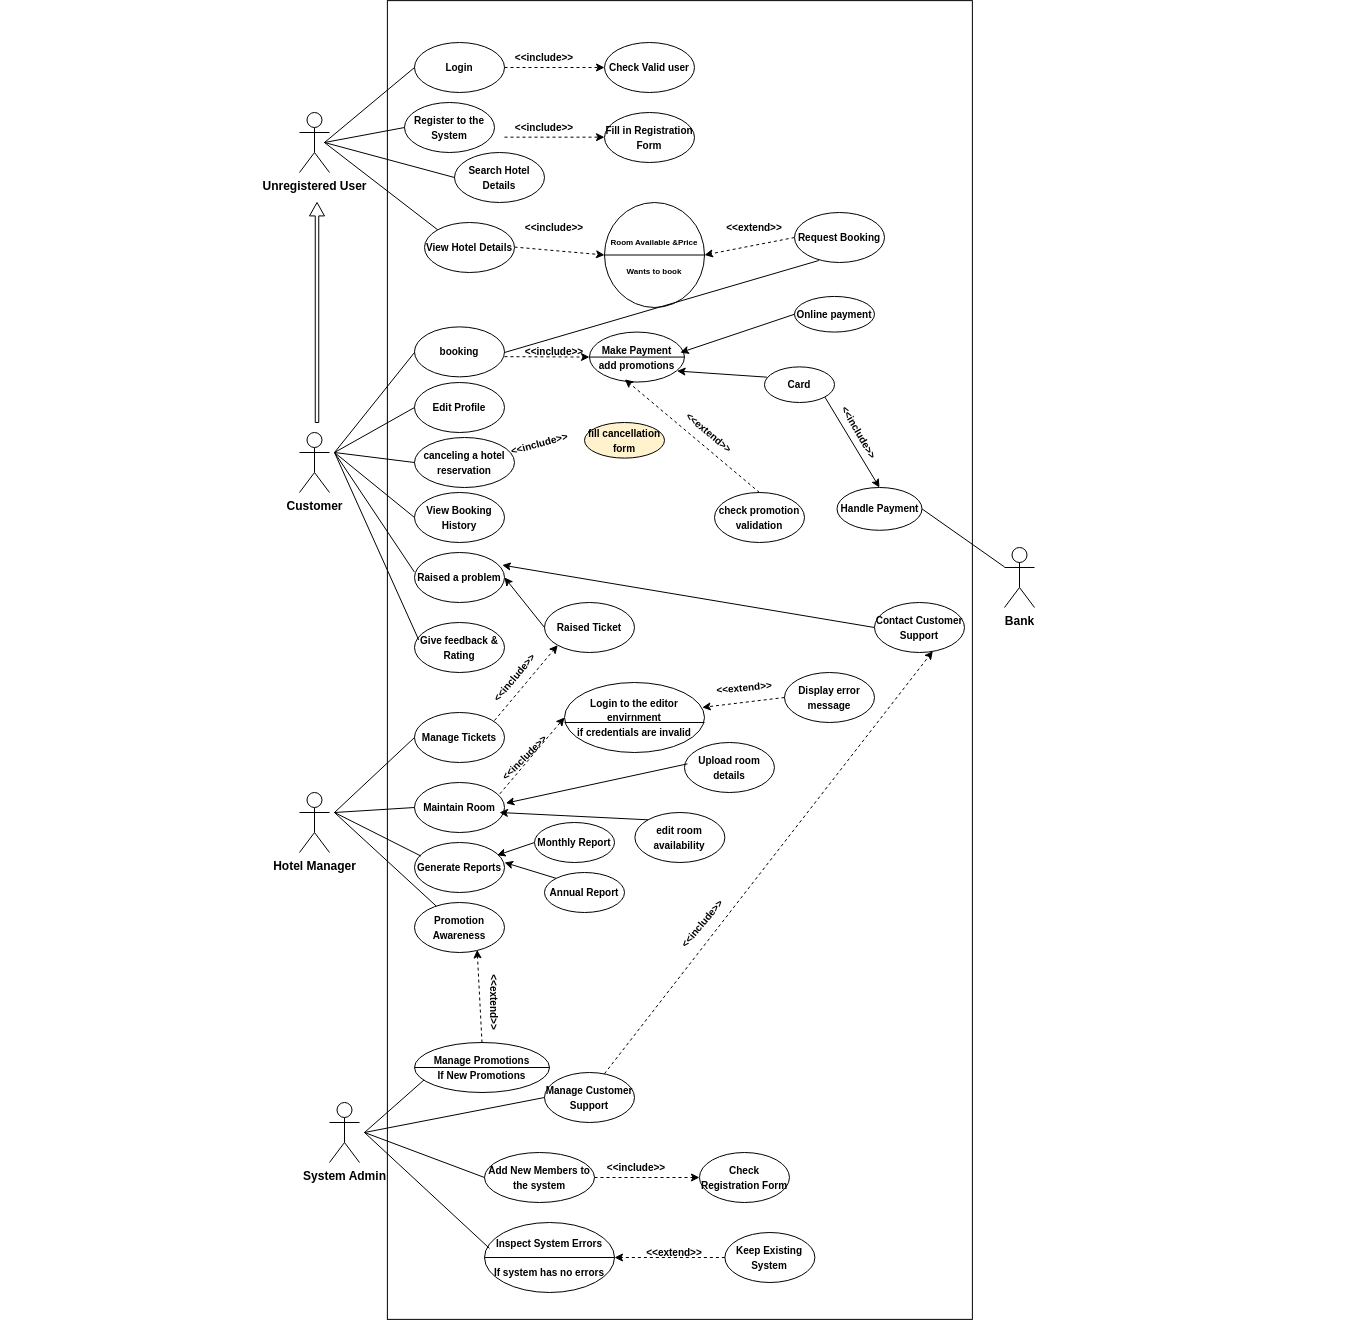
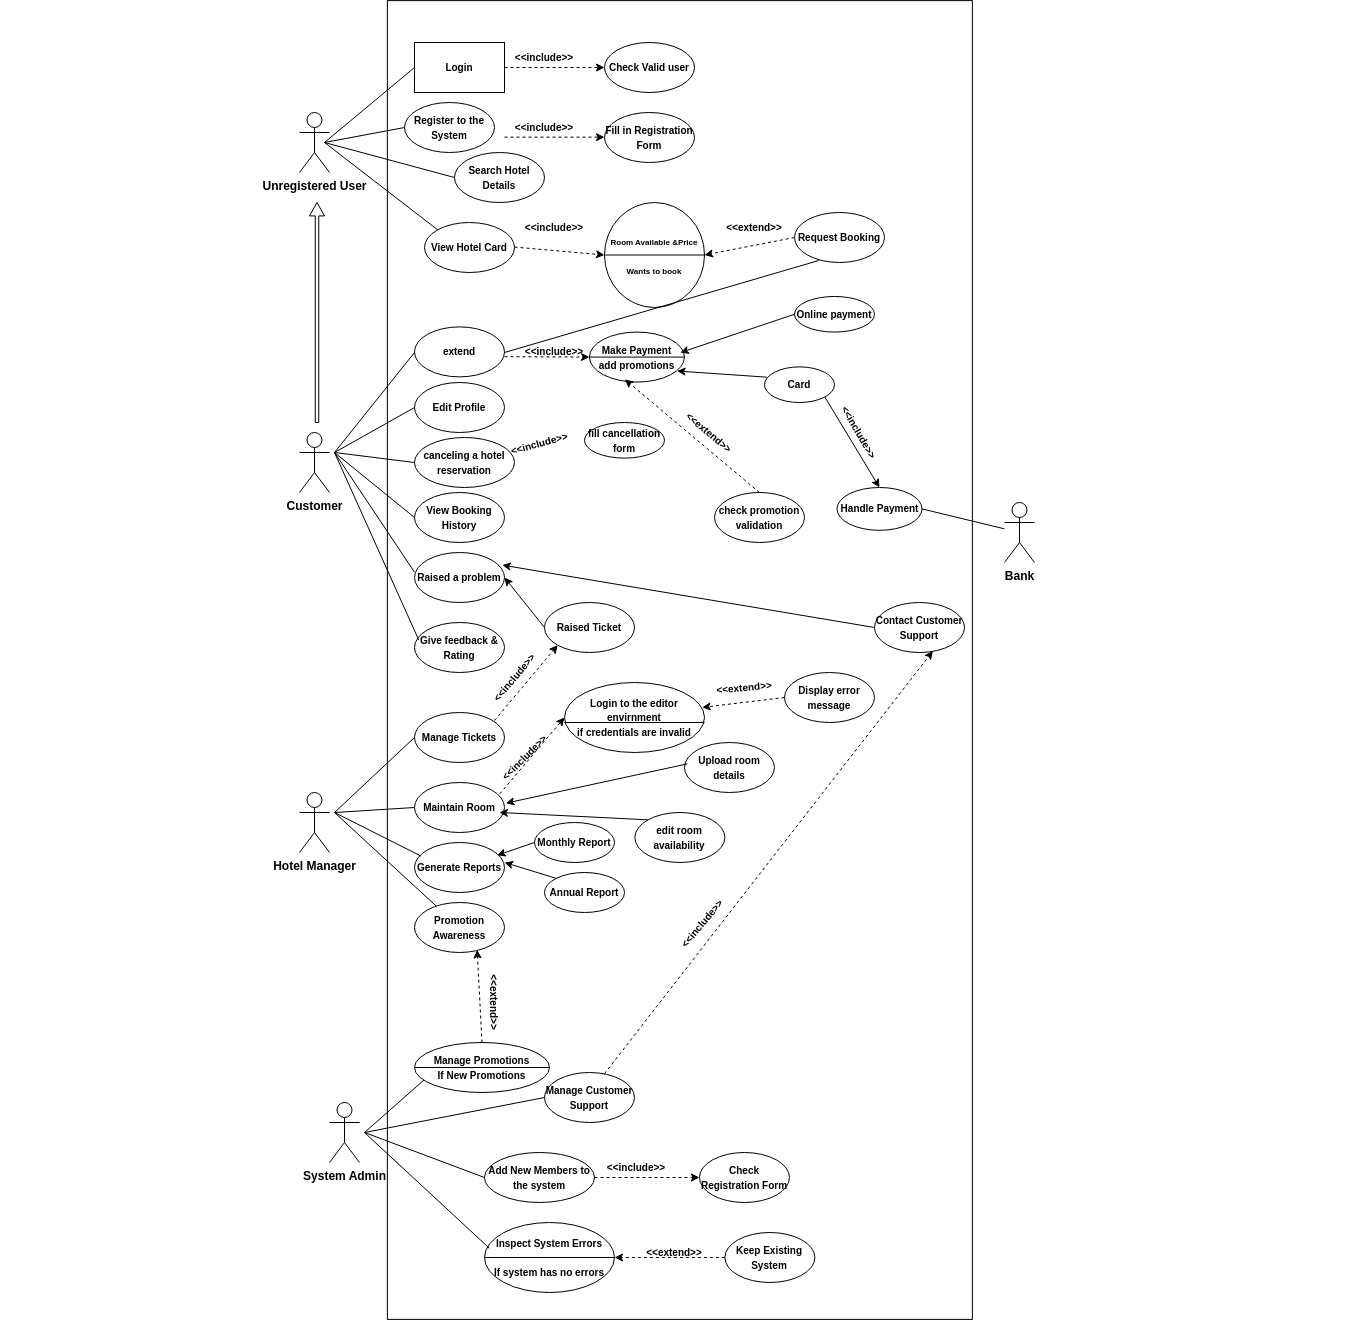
(460, 68) -> (460, 68)
(470, 248) -> (470, 248)
(460, 352) -> (460, 352)
(625, 440) -> (625, 440)
(1020, 578) -> (1020, 533)
